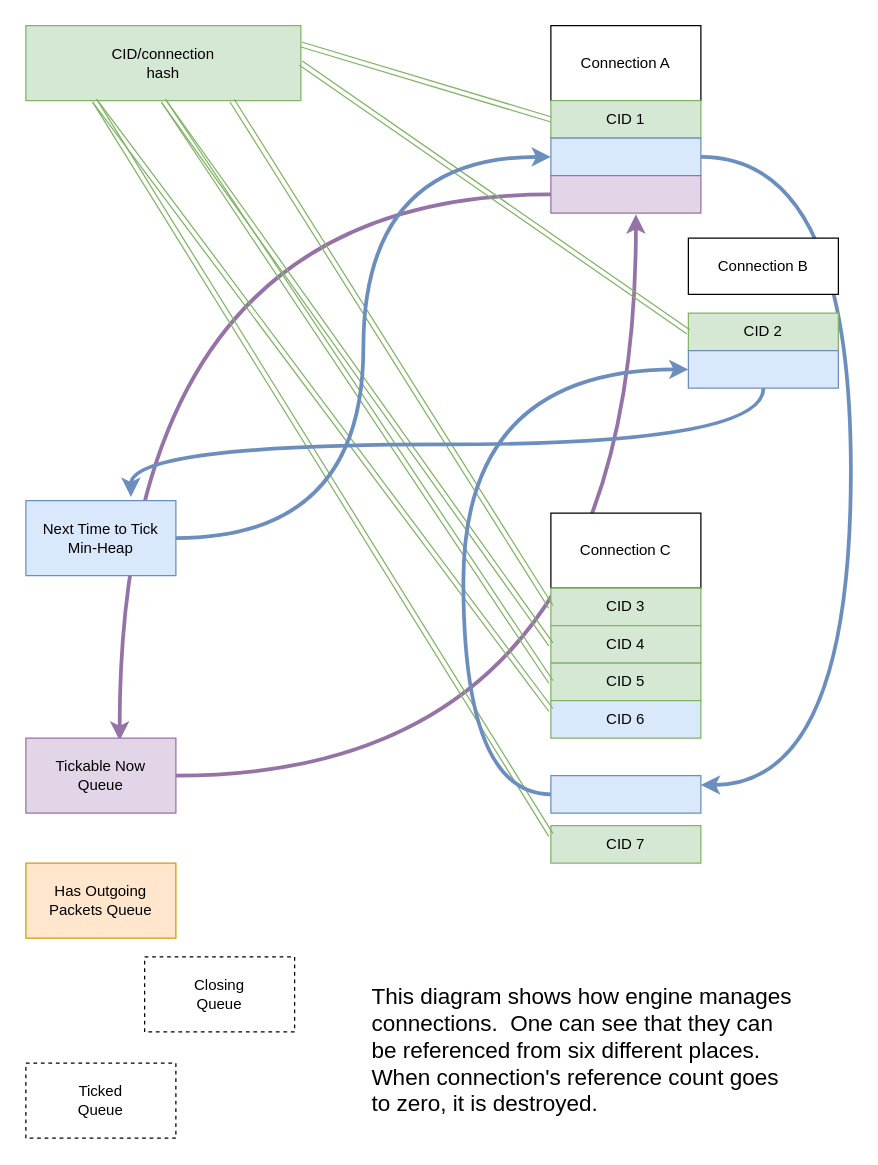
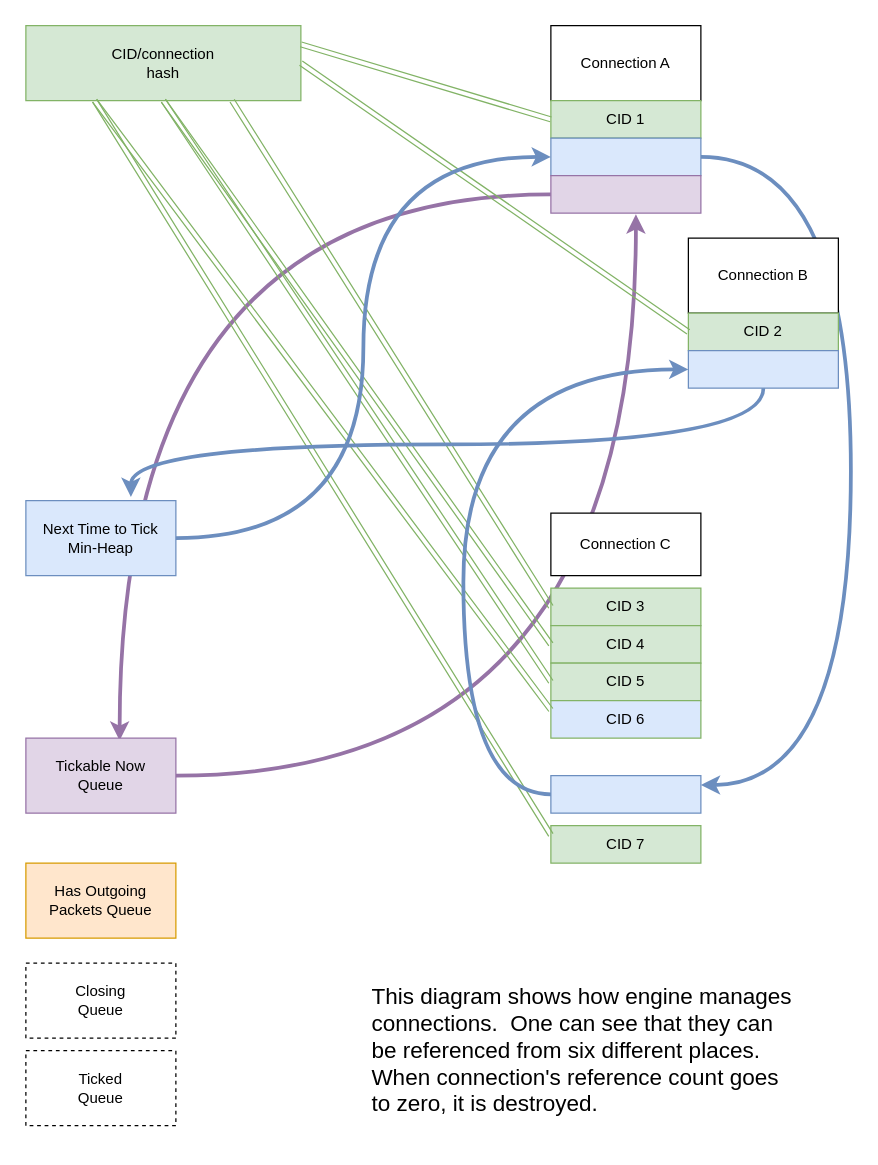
(763, 266) -> (763, 276)
(626, 551) -> (626, 544)
(219, 994) -> (101, 1001)
(101, 1101) -> (101, 1088)
